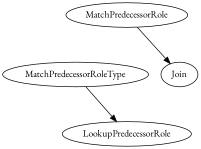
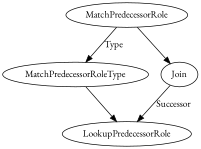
none -> (104, 42)
none -> (156, 101)
